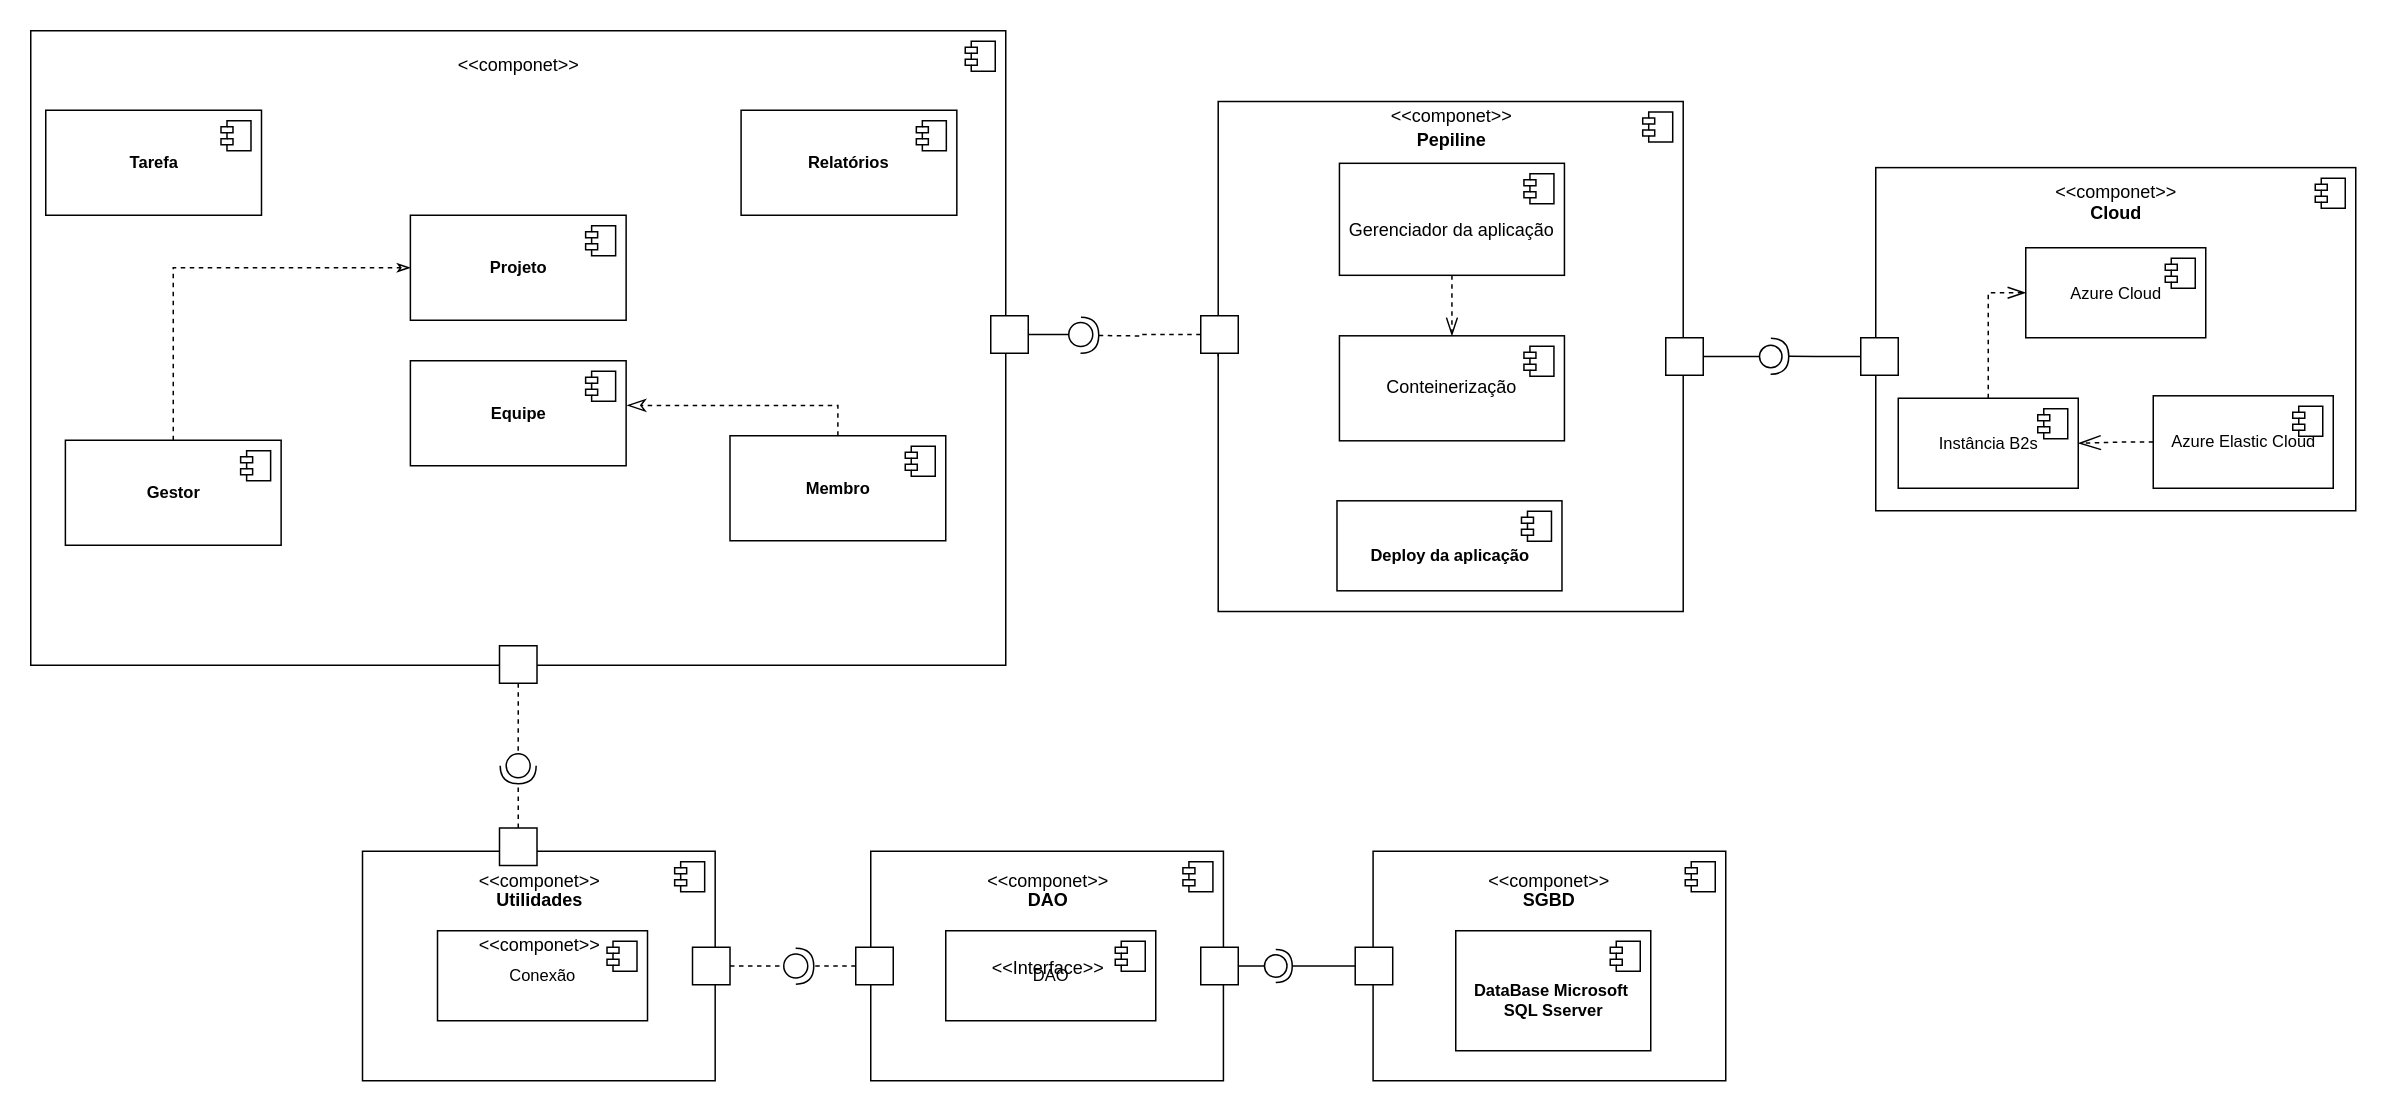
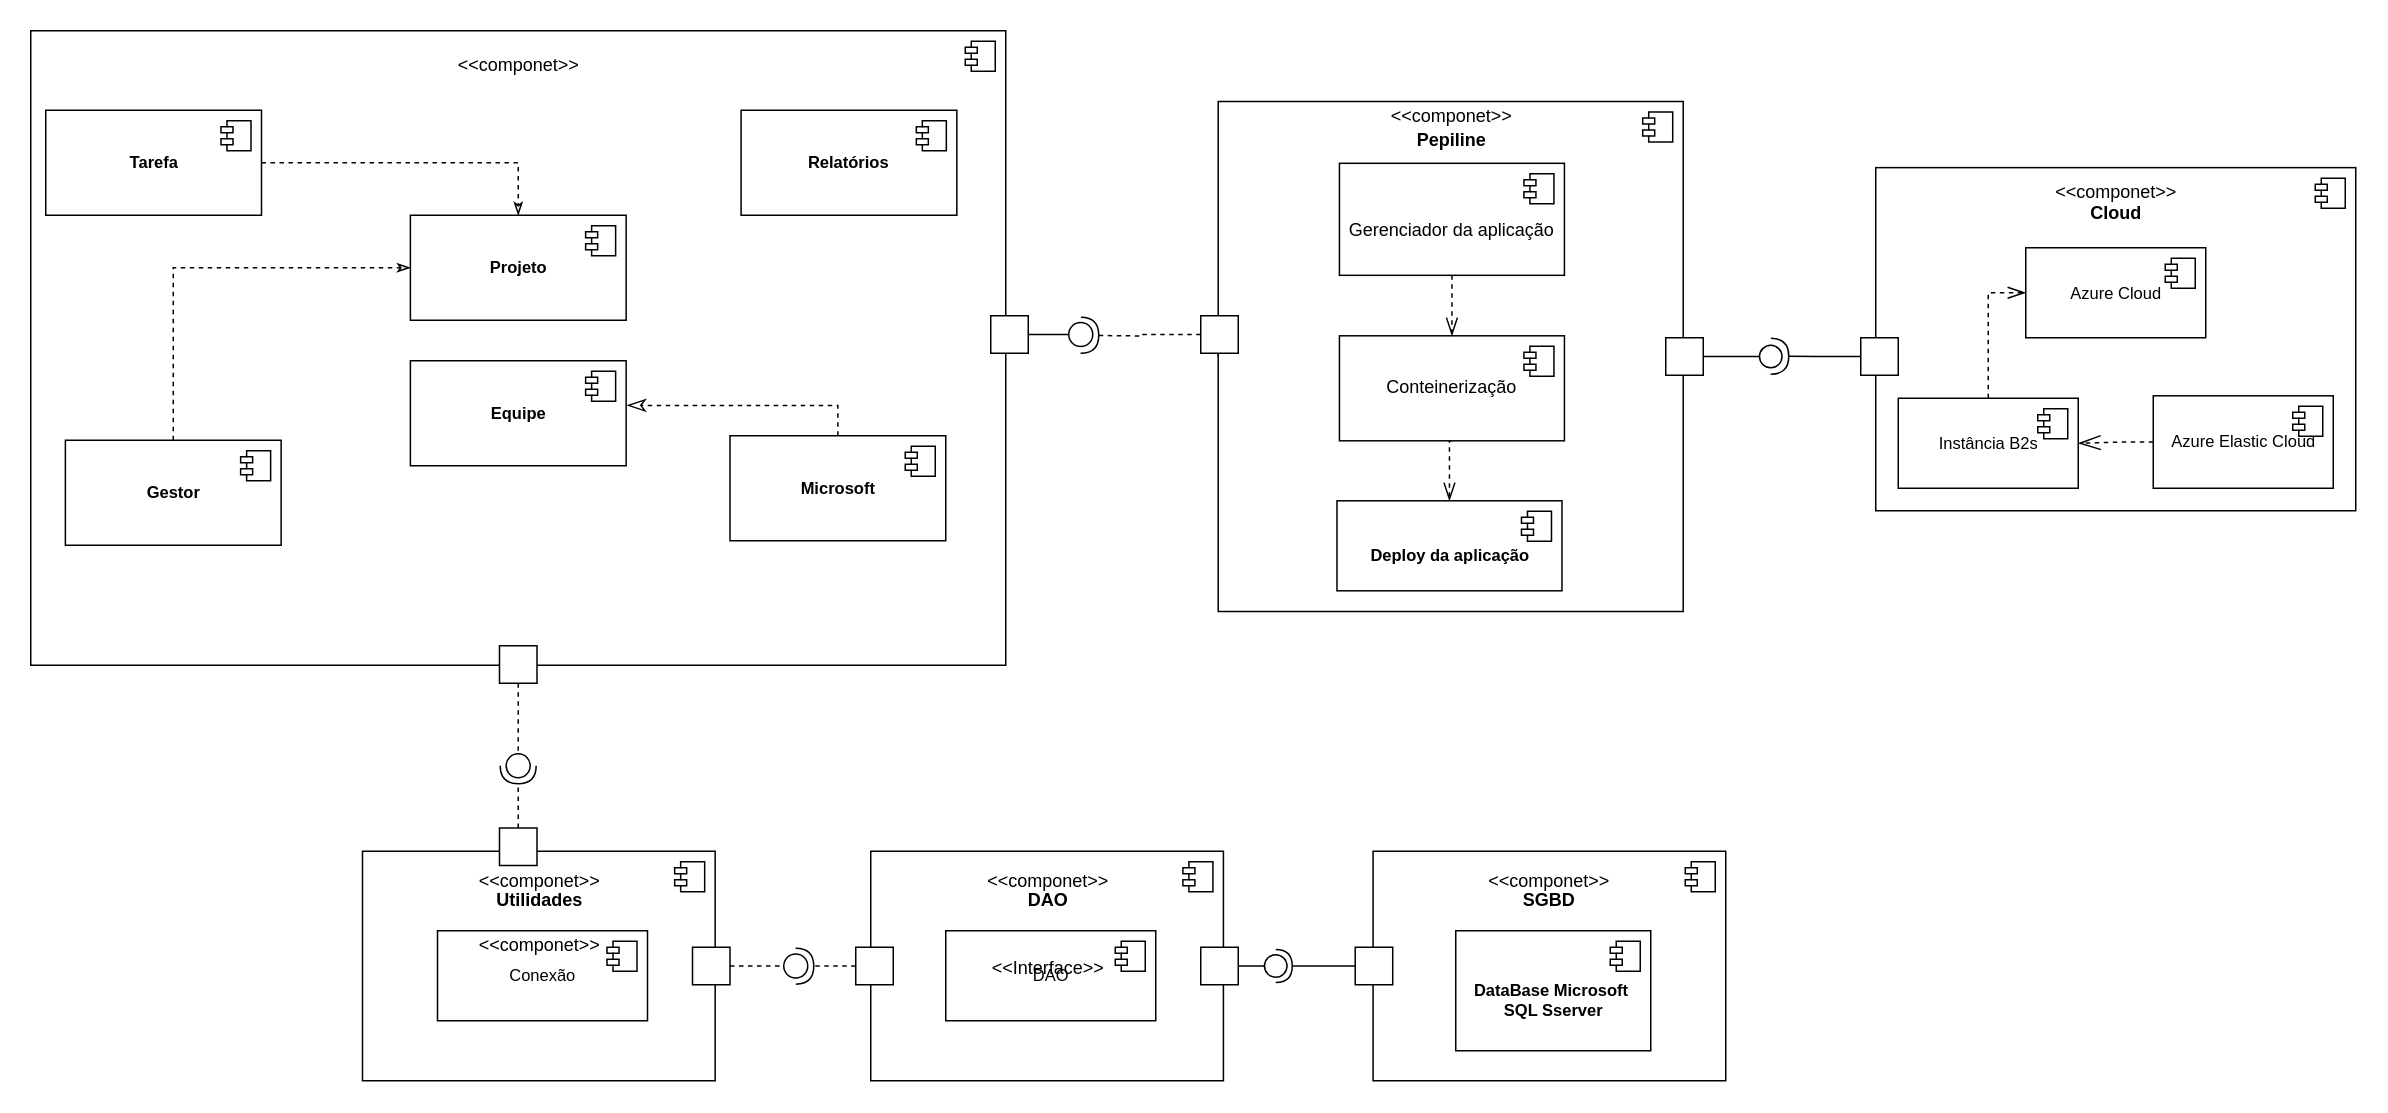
none -> (411, 163)
none -> (1449, 468)
(839, 488) -> (839, 488)
